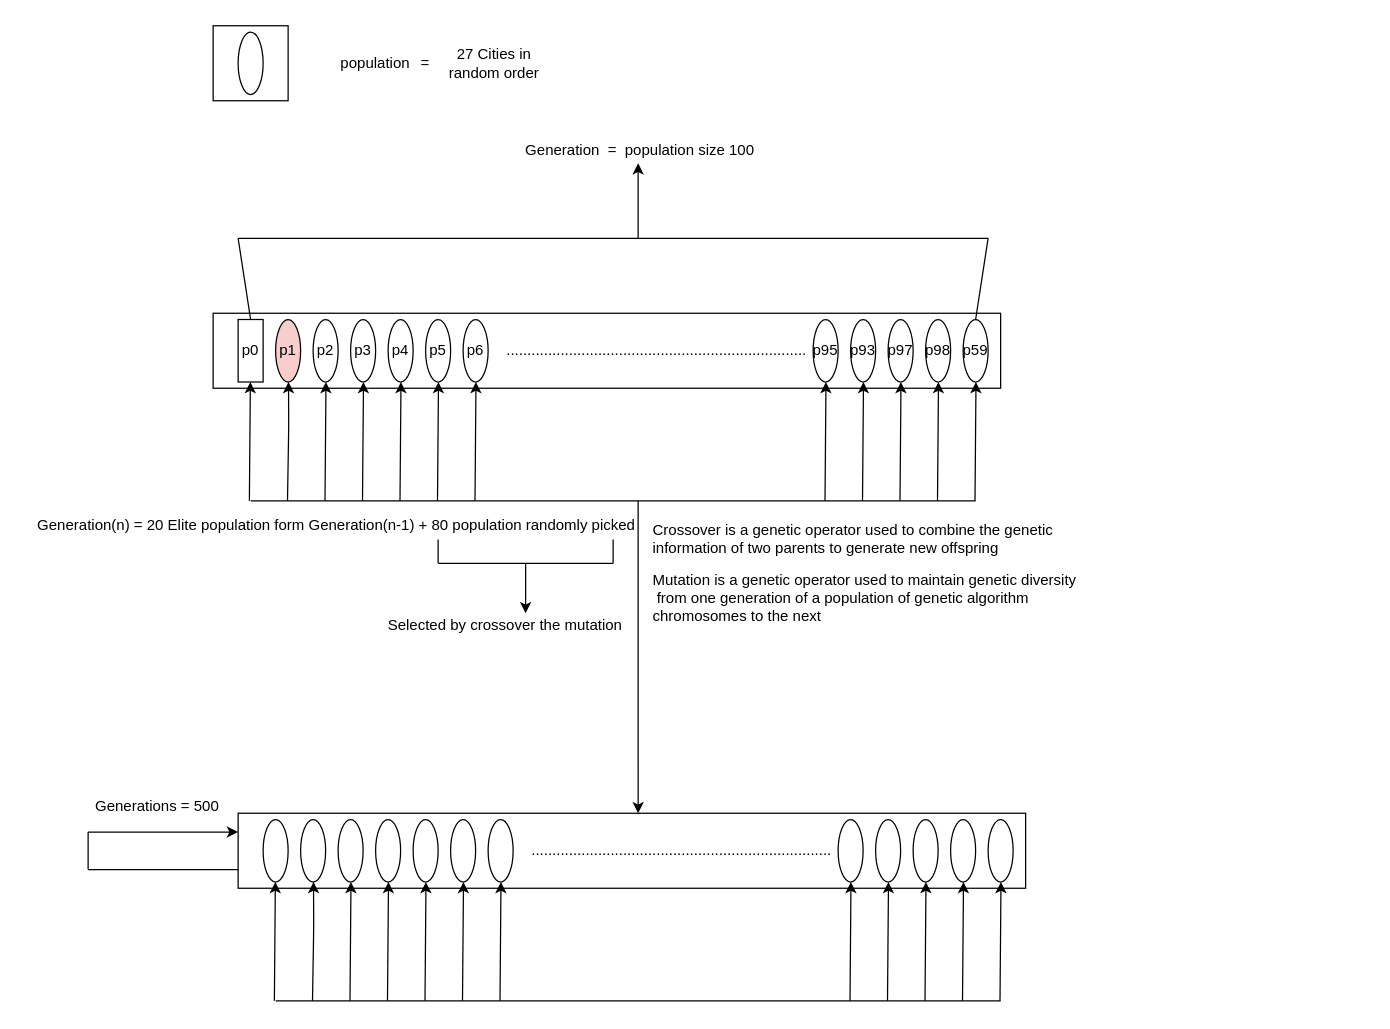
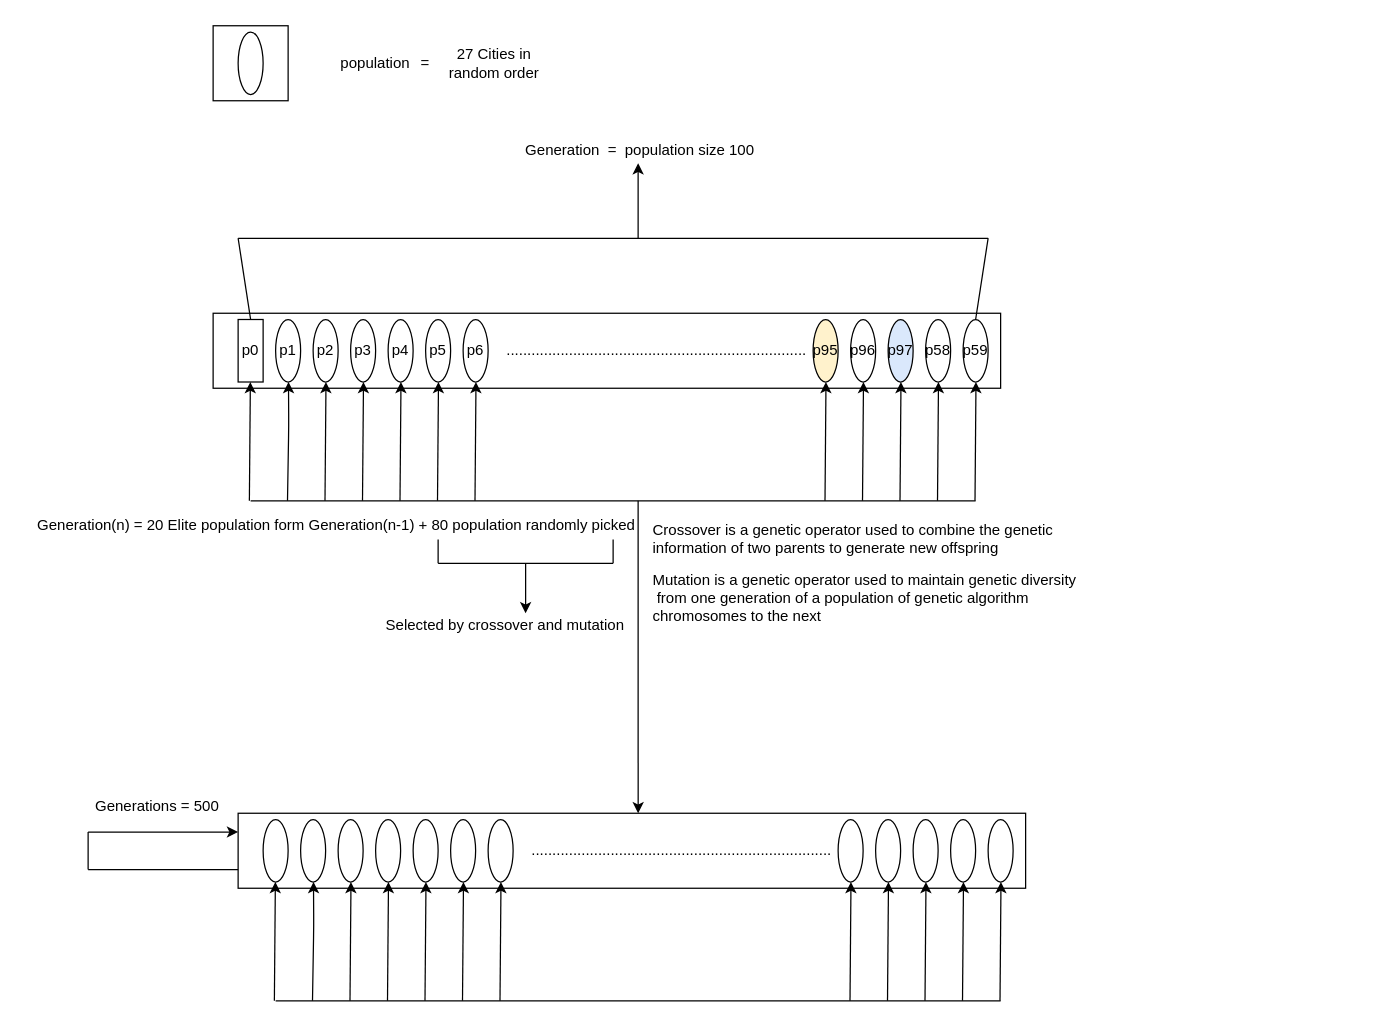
(288, 351) -> (288, 351)
(826, 351) -> (826, 351)
(863, 351) -> (863, 351)
(901, 351) -> (901, 351)
(938, 351) -> (938, 351)
(508, 626) -> (508, 626)
